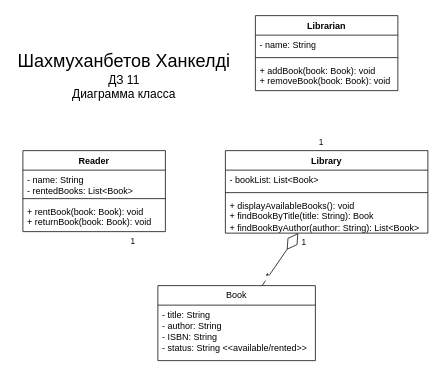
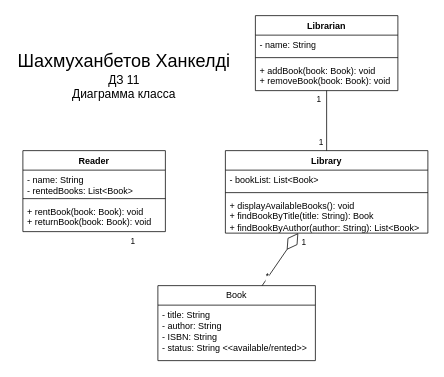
none -> (327, 121)
